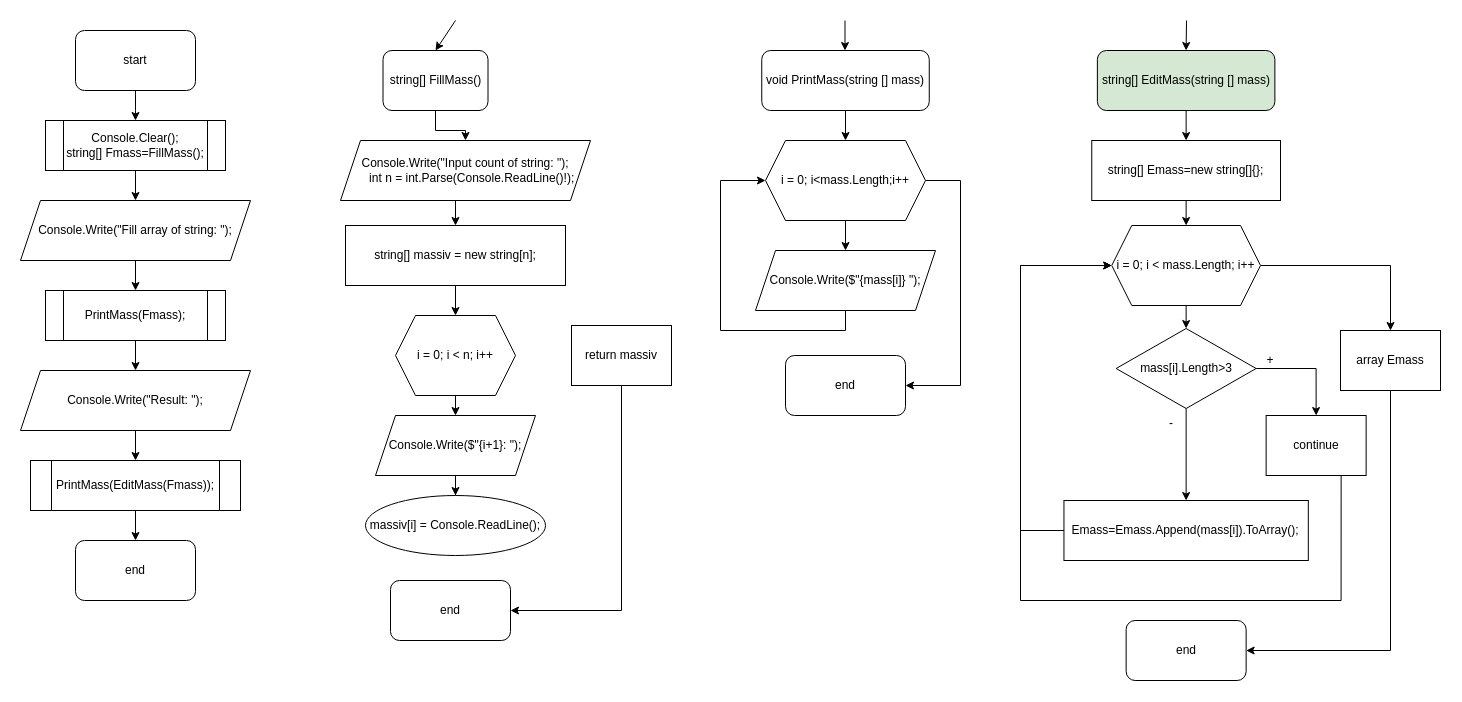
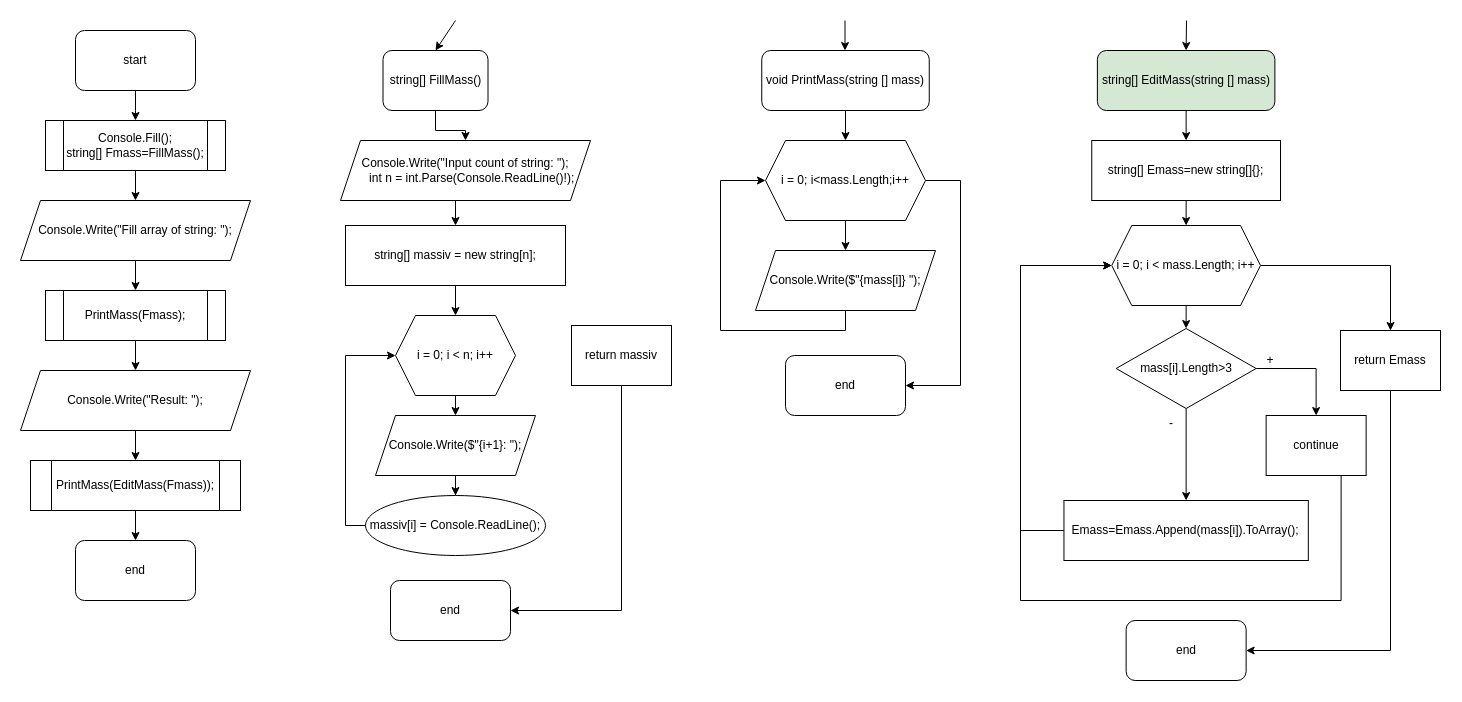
(136, 146) -> (136, 146)
(1391, 361) -> (1391, 361)
none -> (346, 430)
